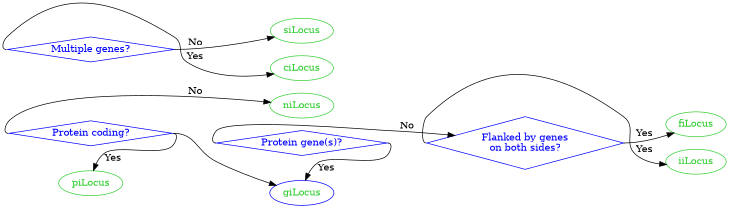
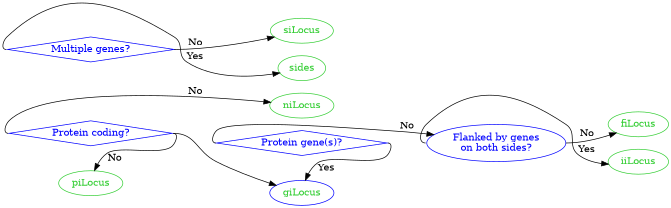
(302, 68) -> (302, 68)
(645, 134) -> (587, 134)
(525, 143) -> (496, 143)
(113, 158) -> (115, 158)
